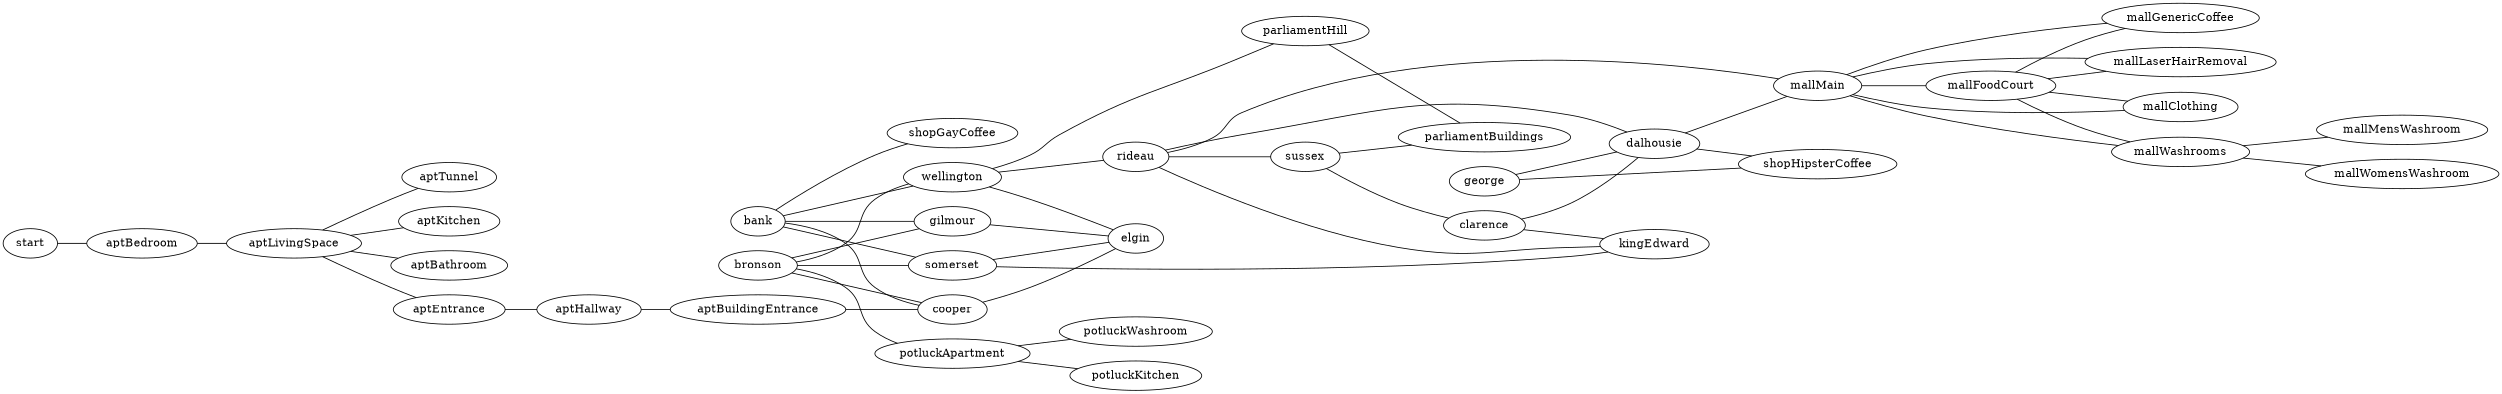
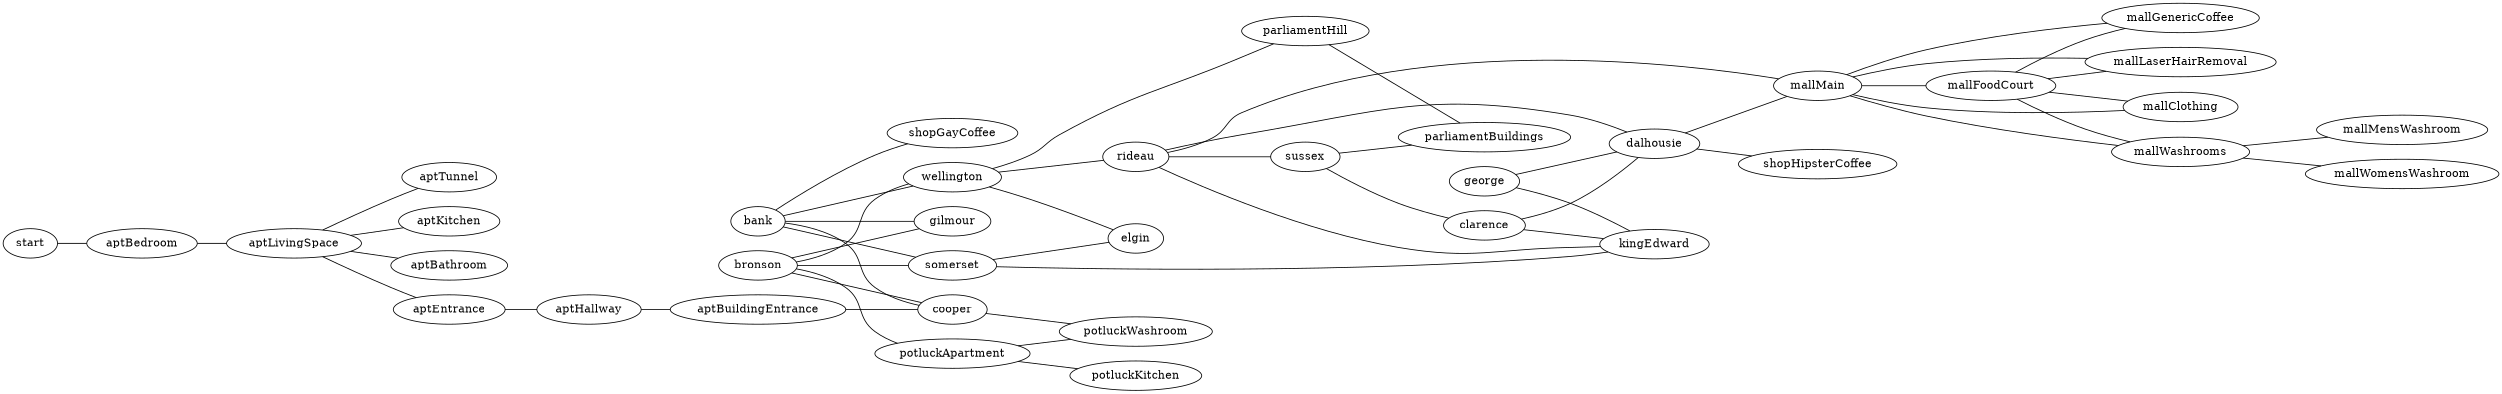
(1630, 174) -> (1577, 206)
(1049, 230) -> none
(1051, 279) -> (1028, 319)
